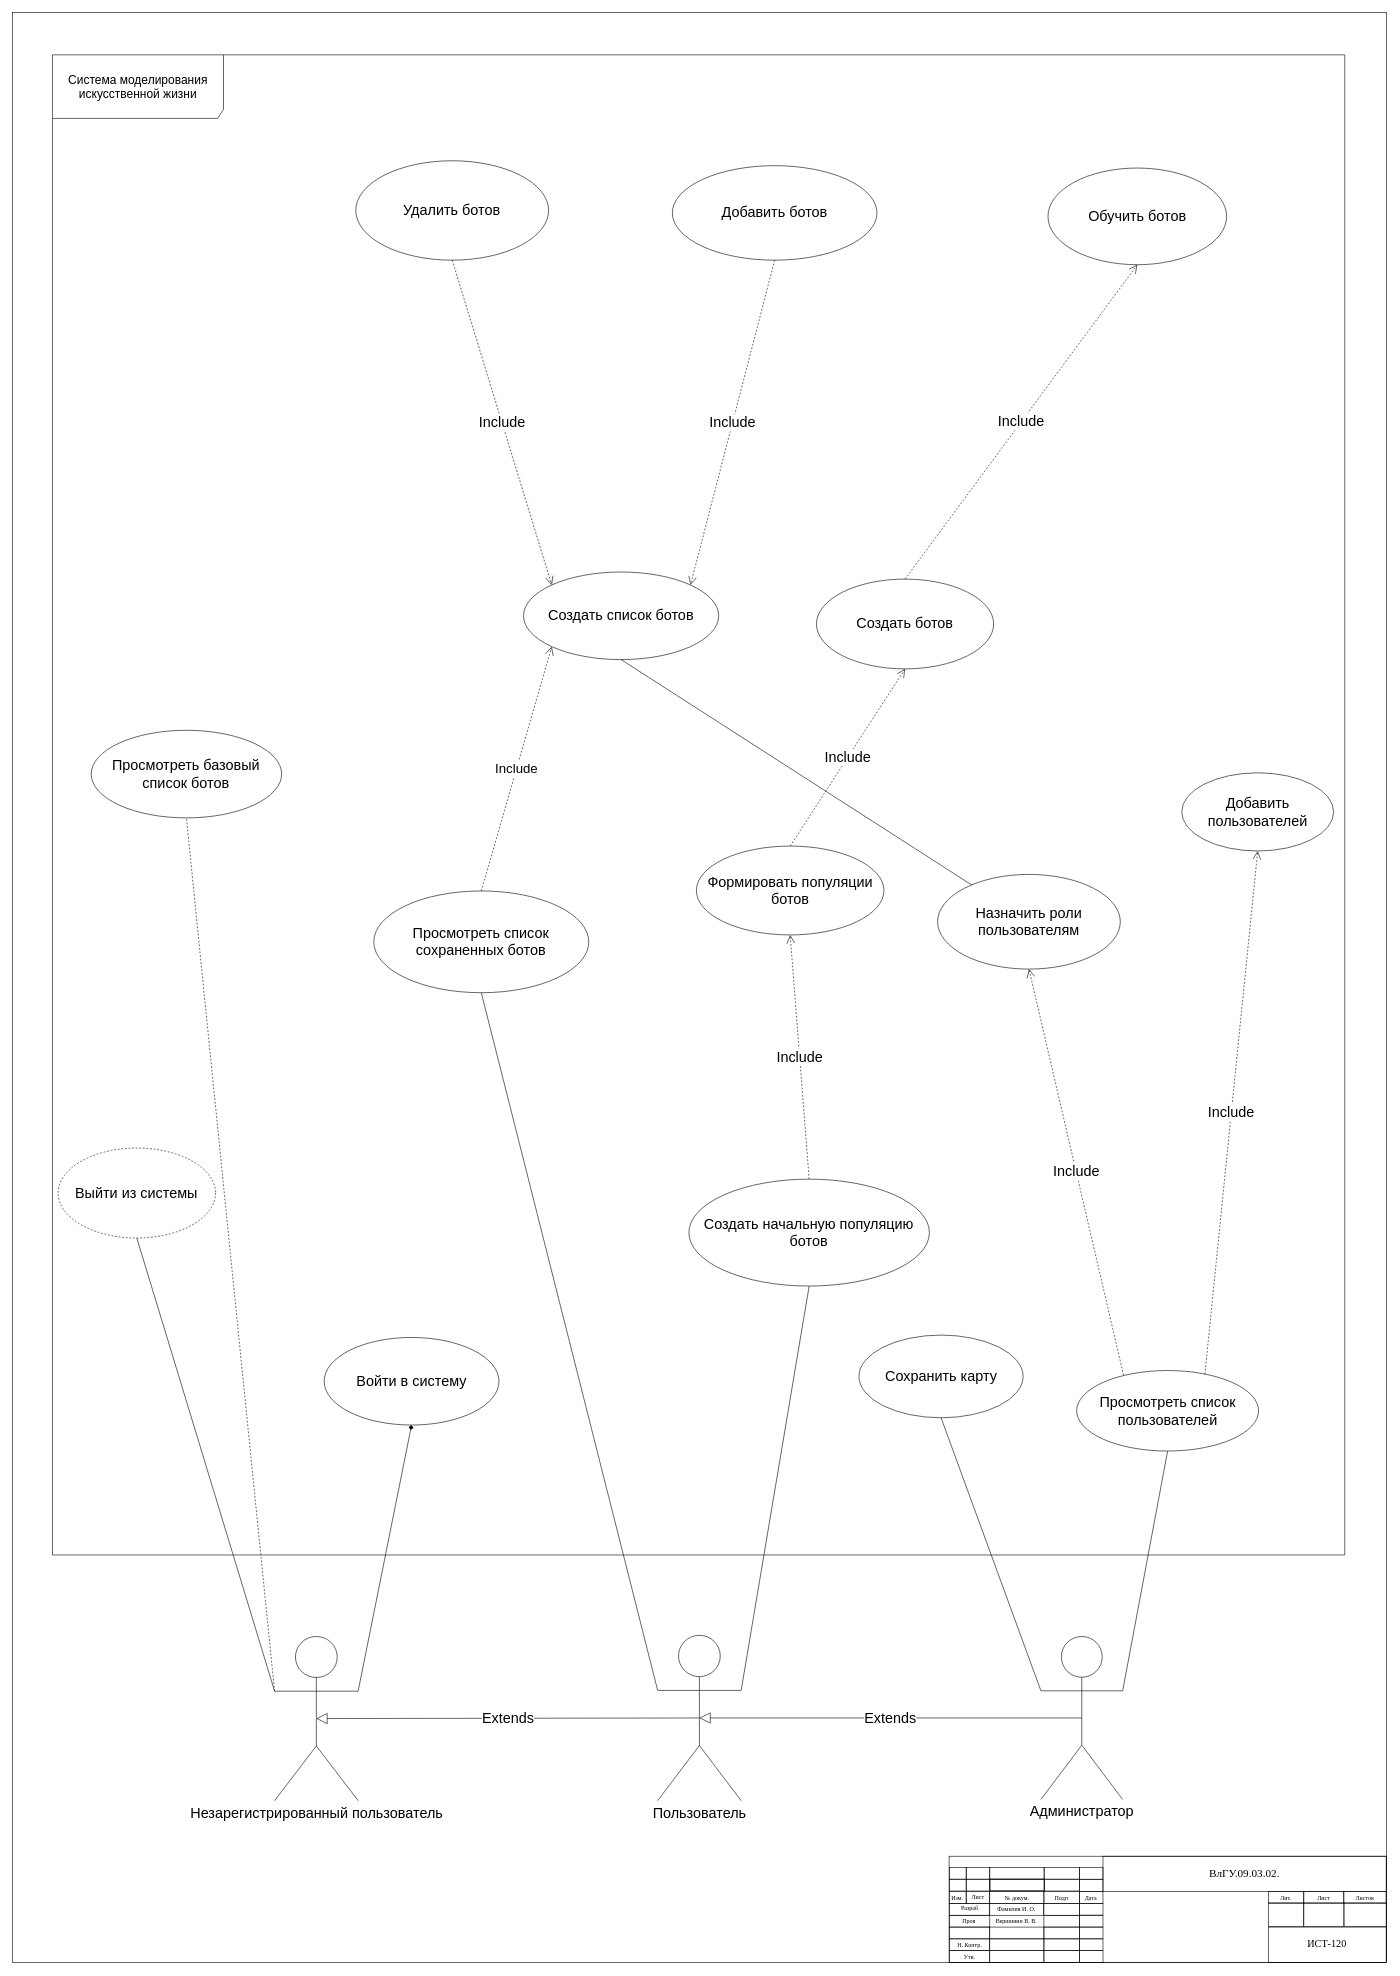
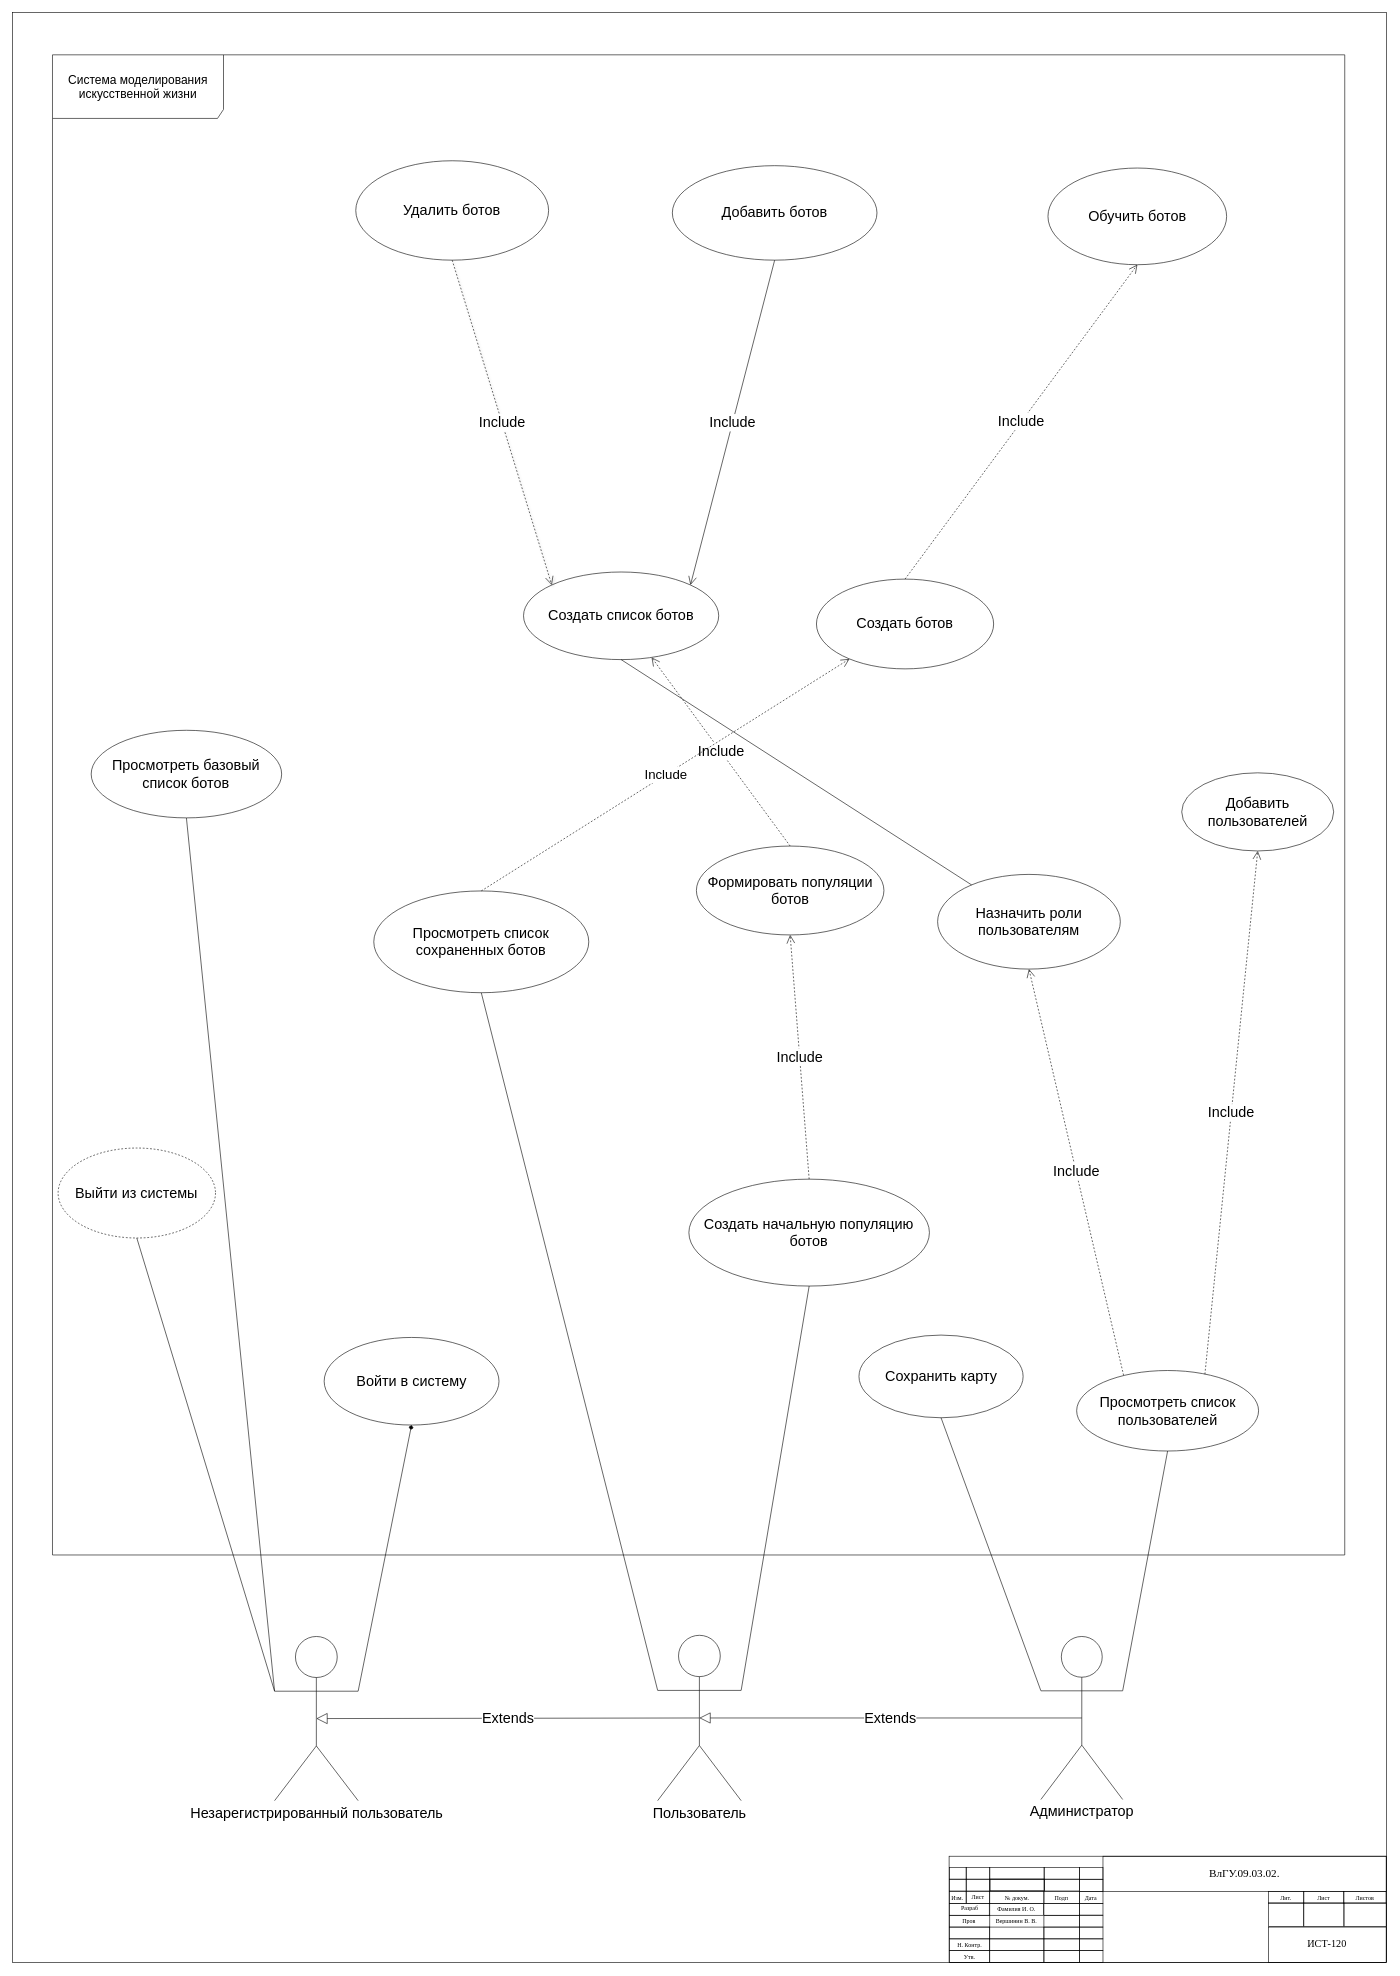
(755, 337) -> (755, 337)
(850, 753) -> (719, 750)
(517, 768) -> (666, 774)
(230, 1252) -> (230, 1252)
